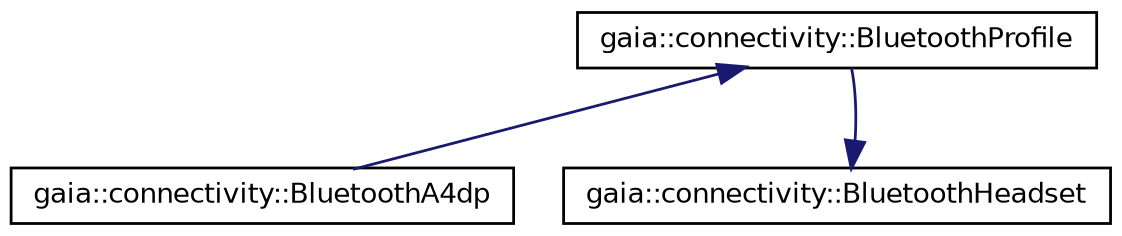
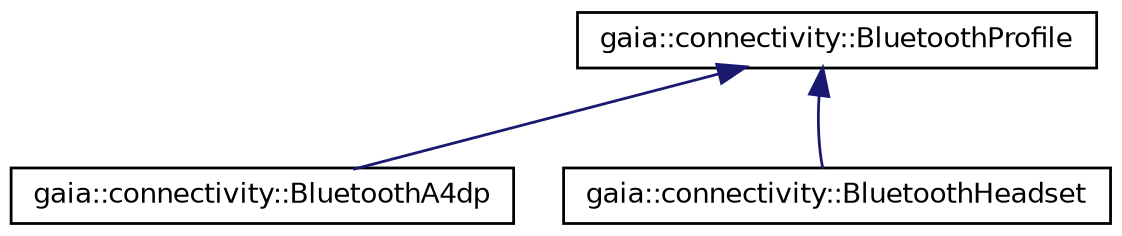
(856, 104) -> (819, 132)
